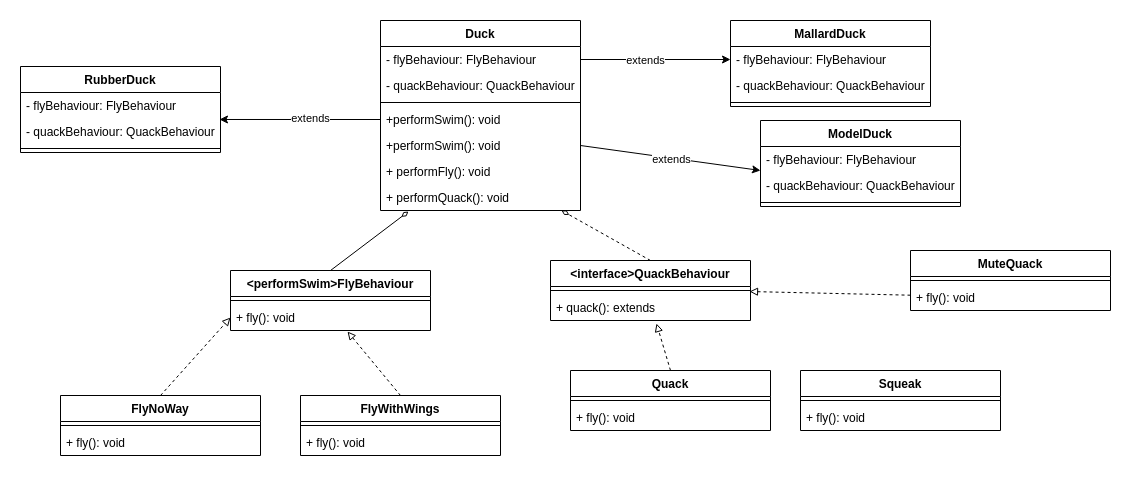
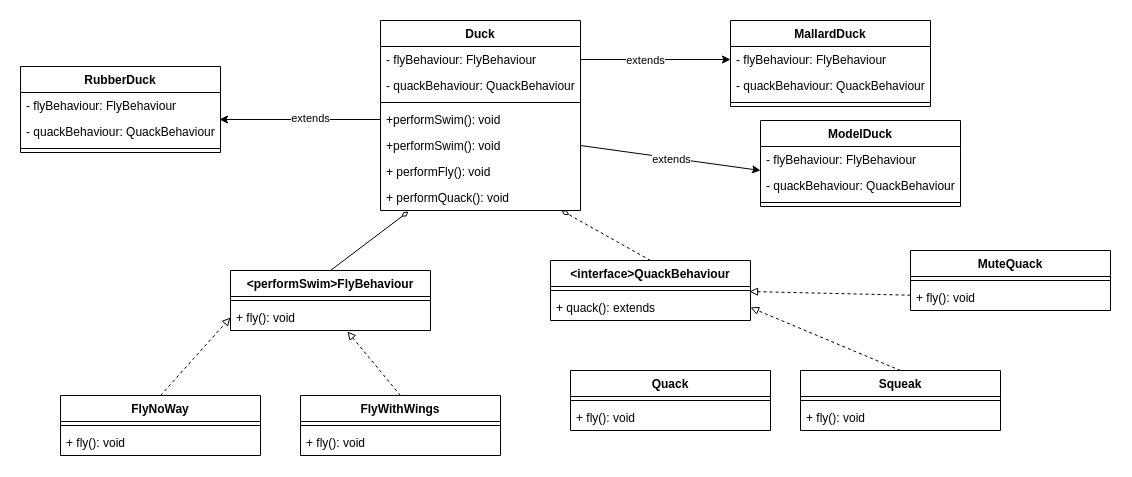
none -> (829, 341)
(665, 351) -> none
